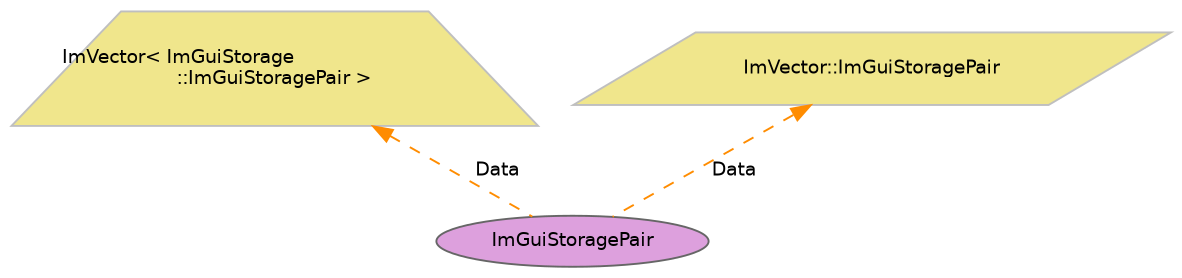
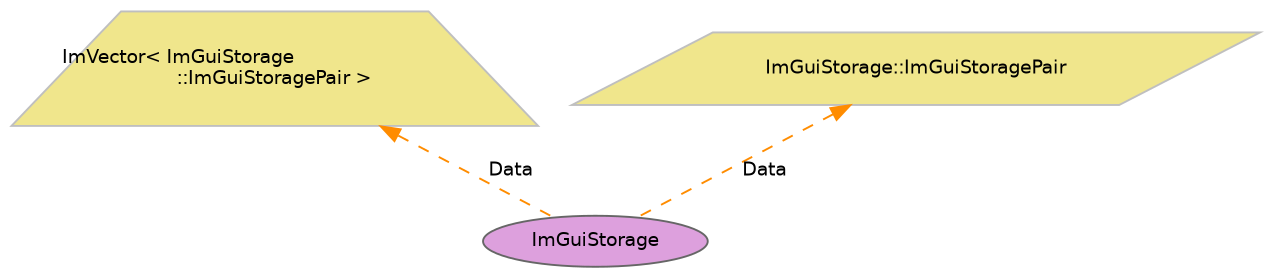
(872, 69) -> (916, 69)
(572, 241) -> (595, 241)
